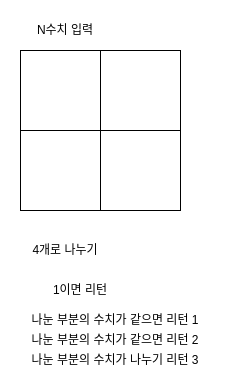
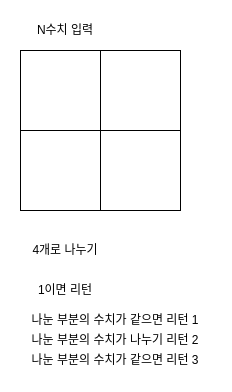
(81, 291) -> (66, 291)
(116, 341) -> (116, 341)
(116, 361) -> (116, 361)
